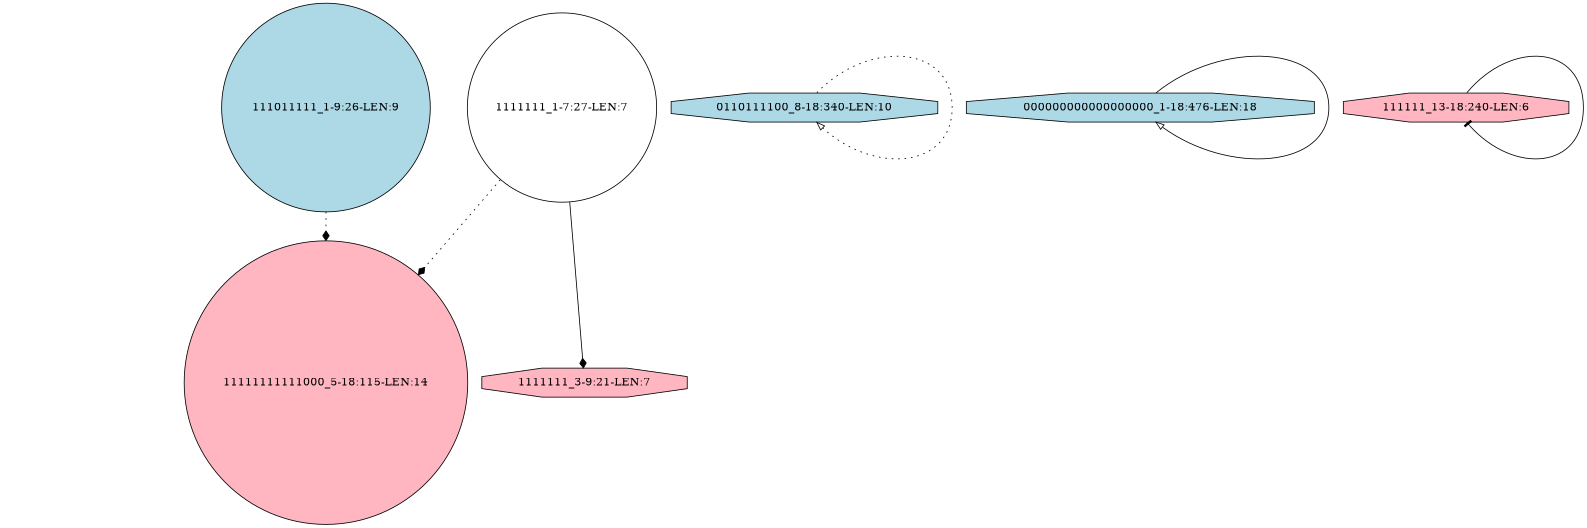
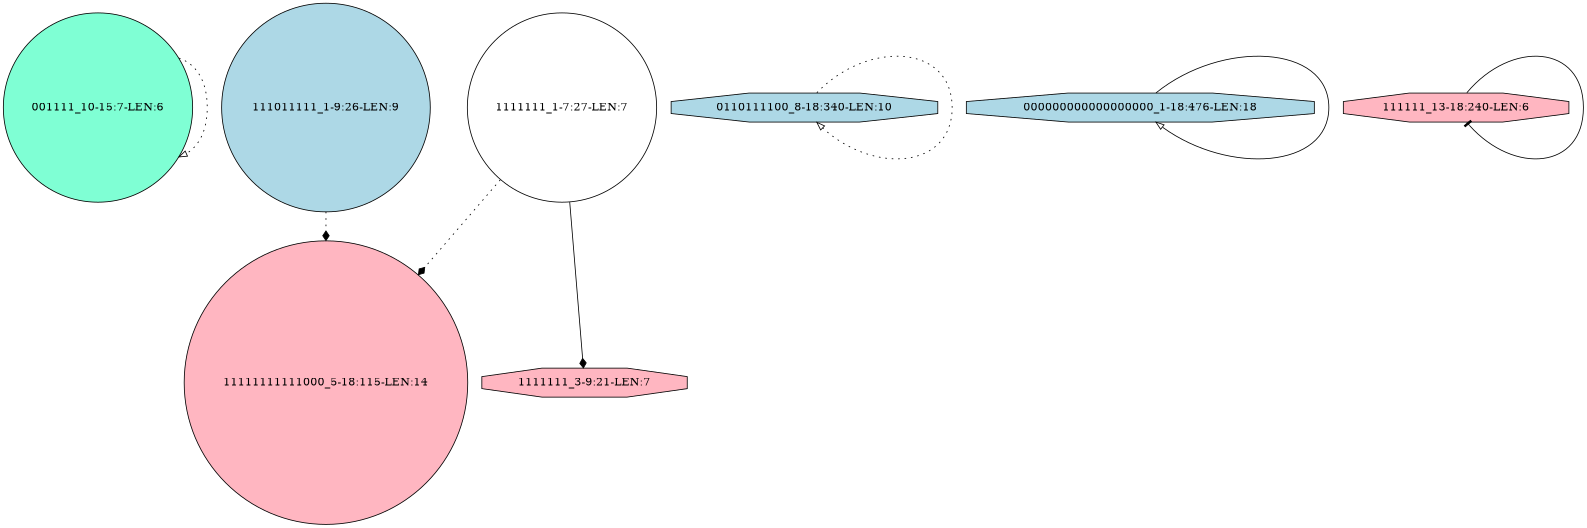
none -> (98, 108)
